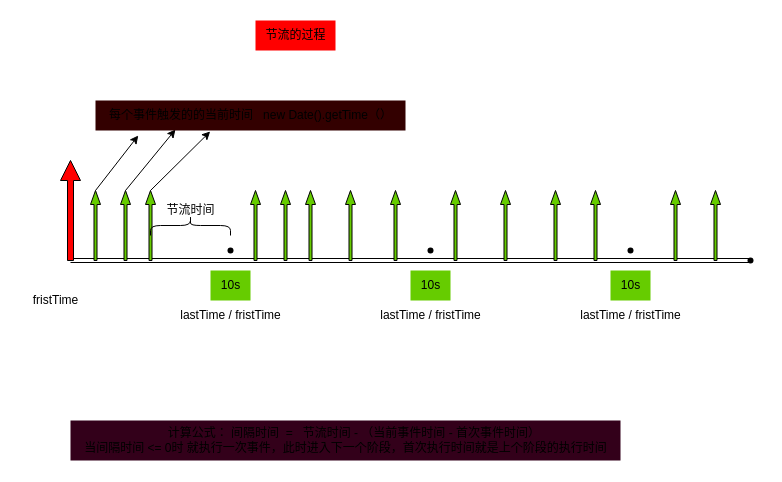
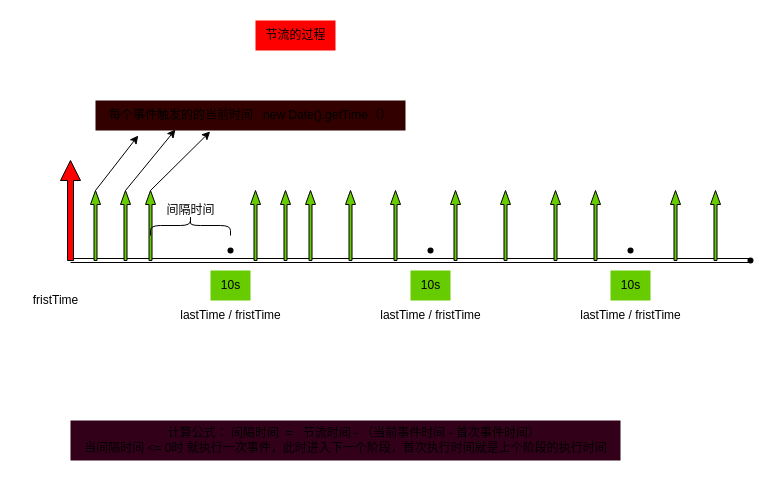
(191, 211) -> (191, 211)
